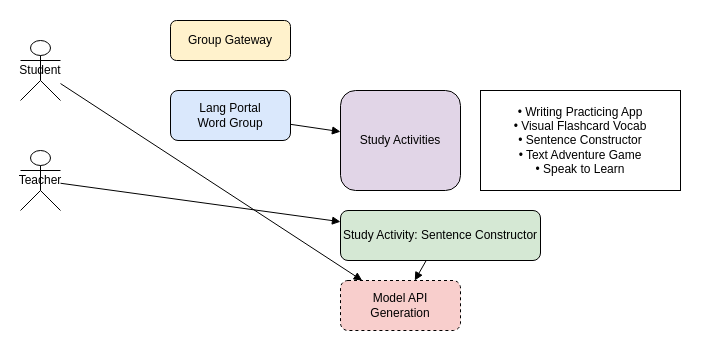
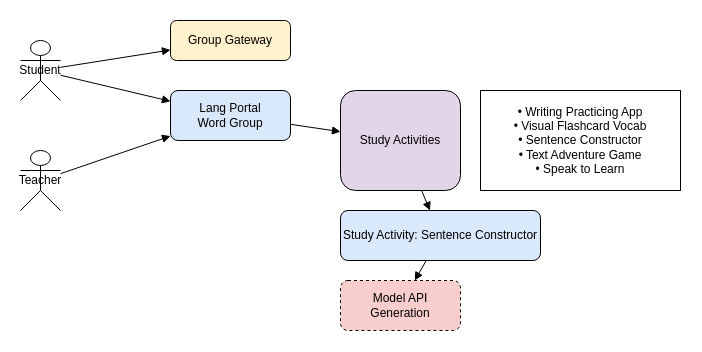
none -> (112, 87)
(208, 180) -> (111, 59)
(155, 196) -> (112, 156)
none -> (424, 196)
(441, 236) -> (441, 236)
